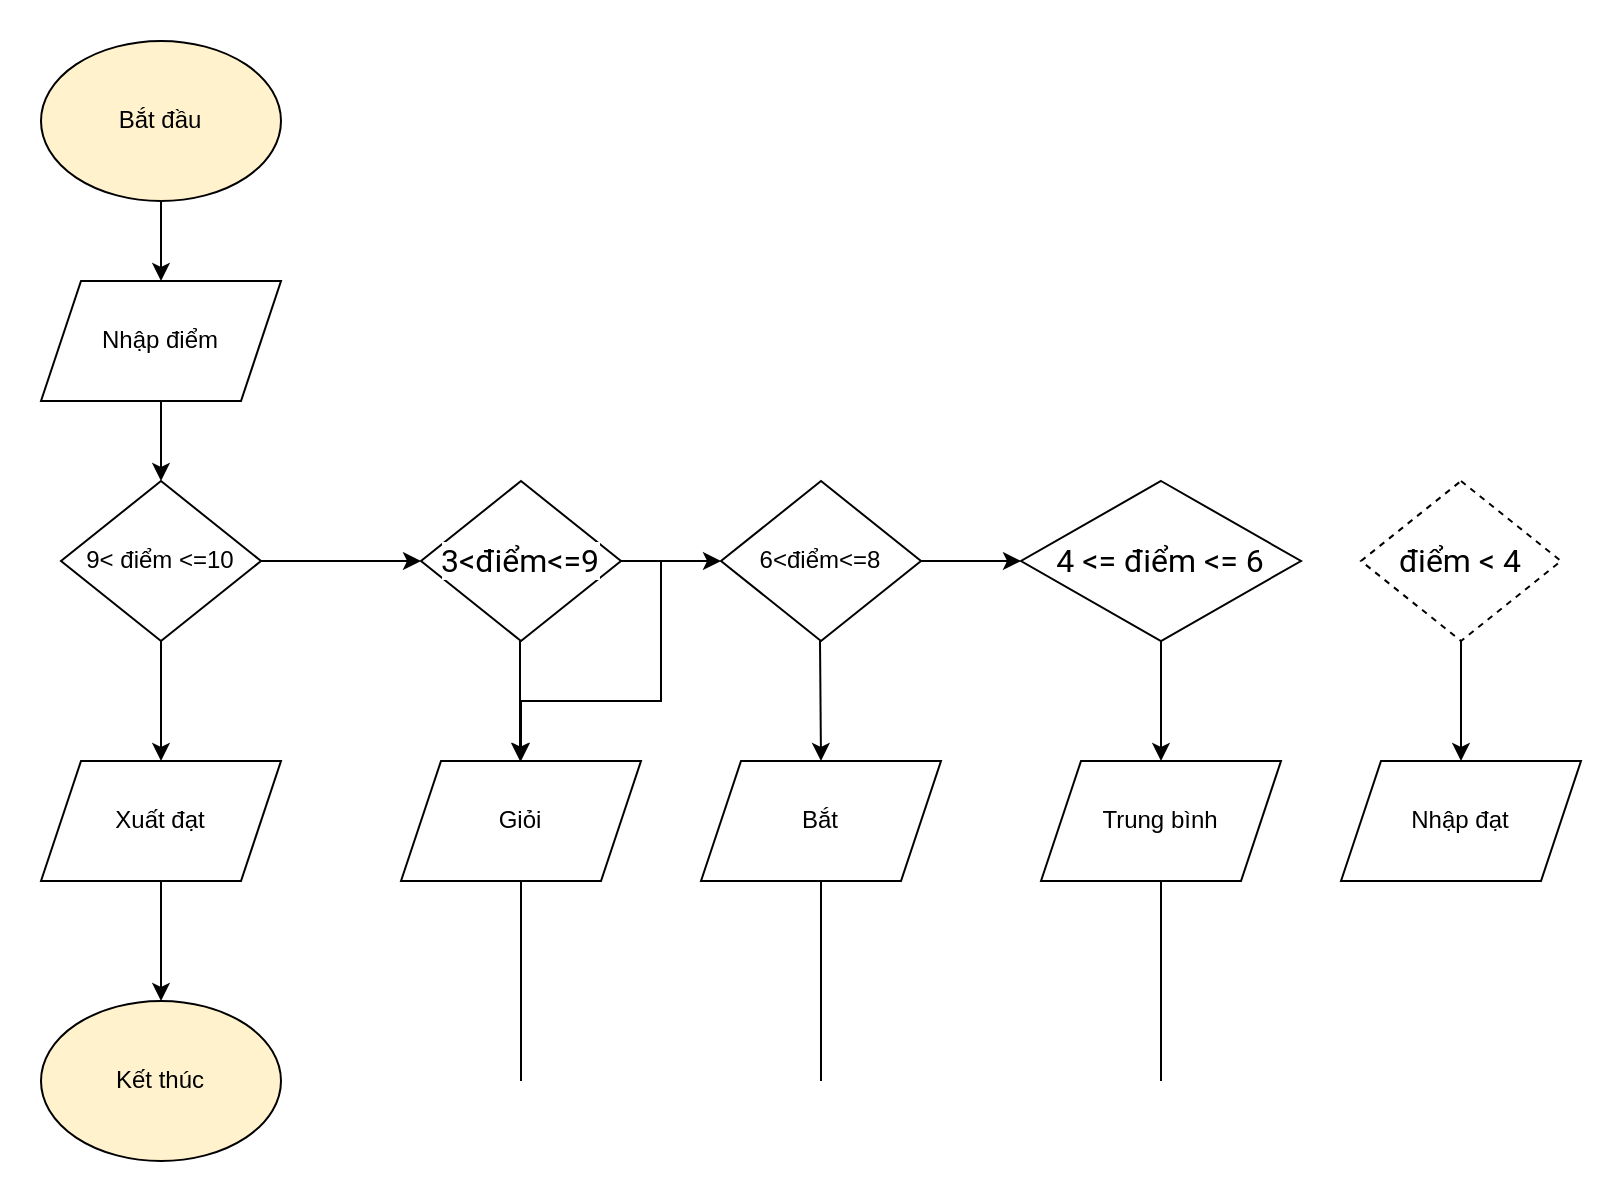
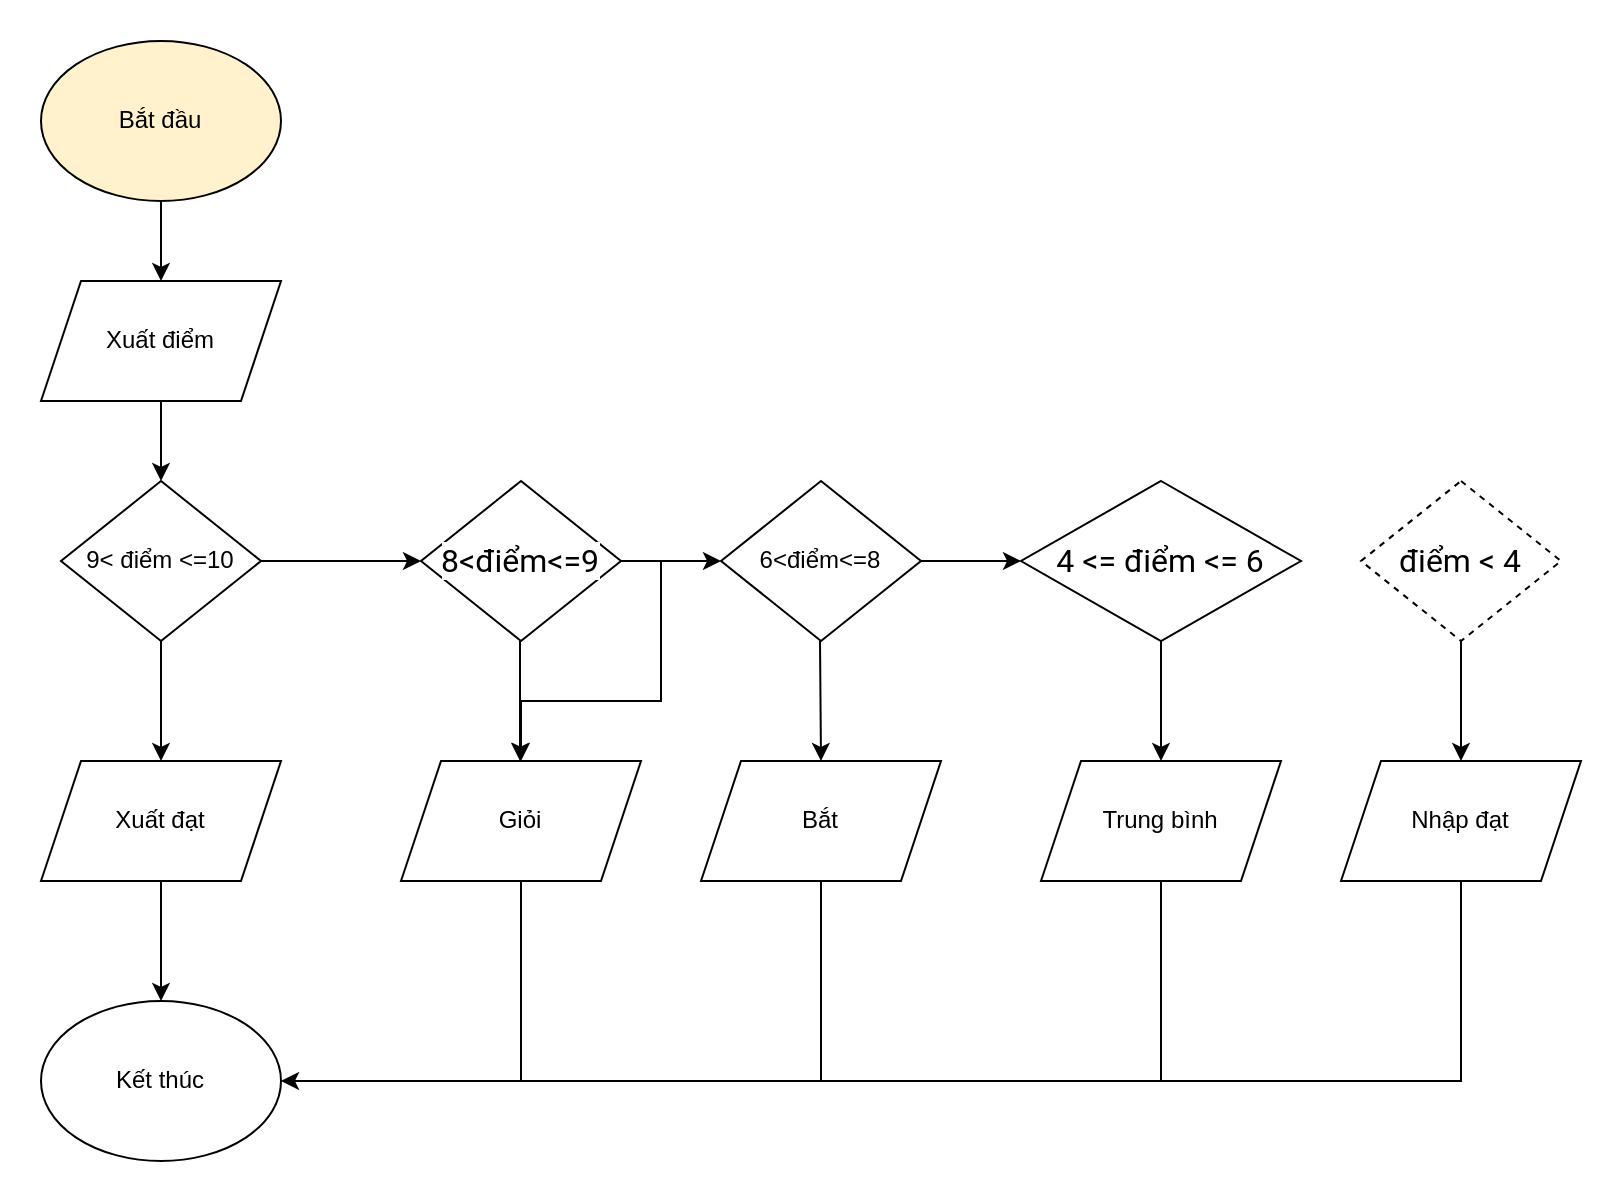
(161, 341) -> (161, 341)
(521, 561) -> (521, 561)
(161, 1081) -> (161, 1081)
none -> (978, 1081)
